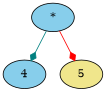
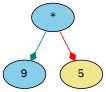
(24, 74) -> (24, 74)
